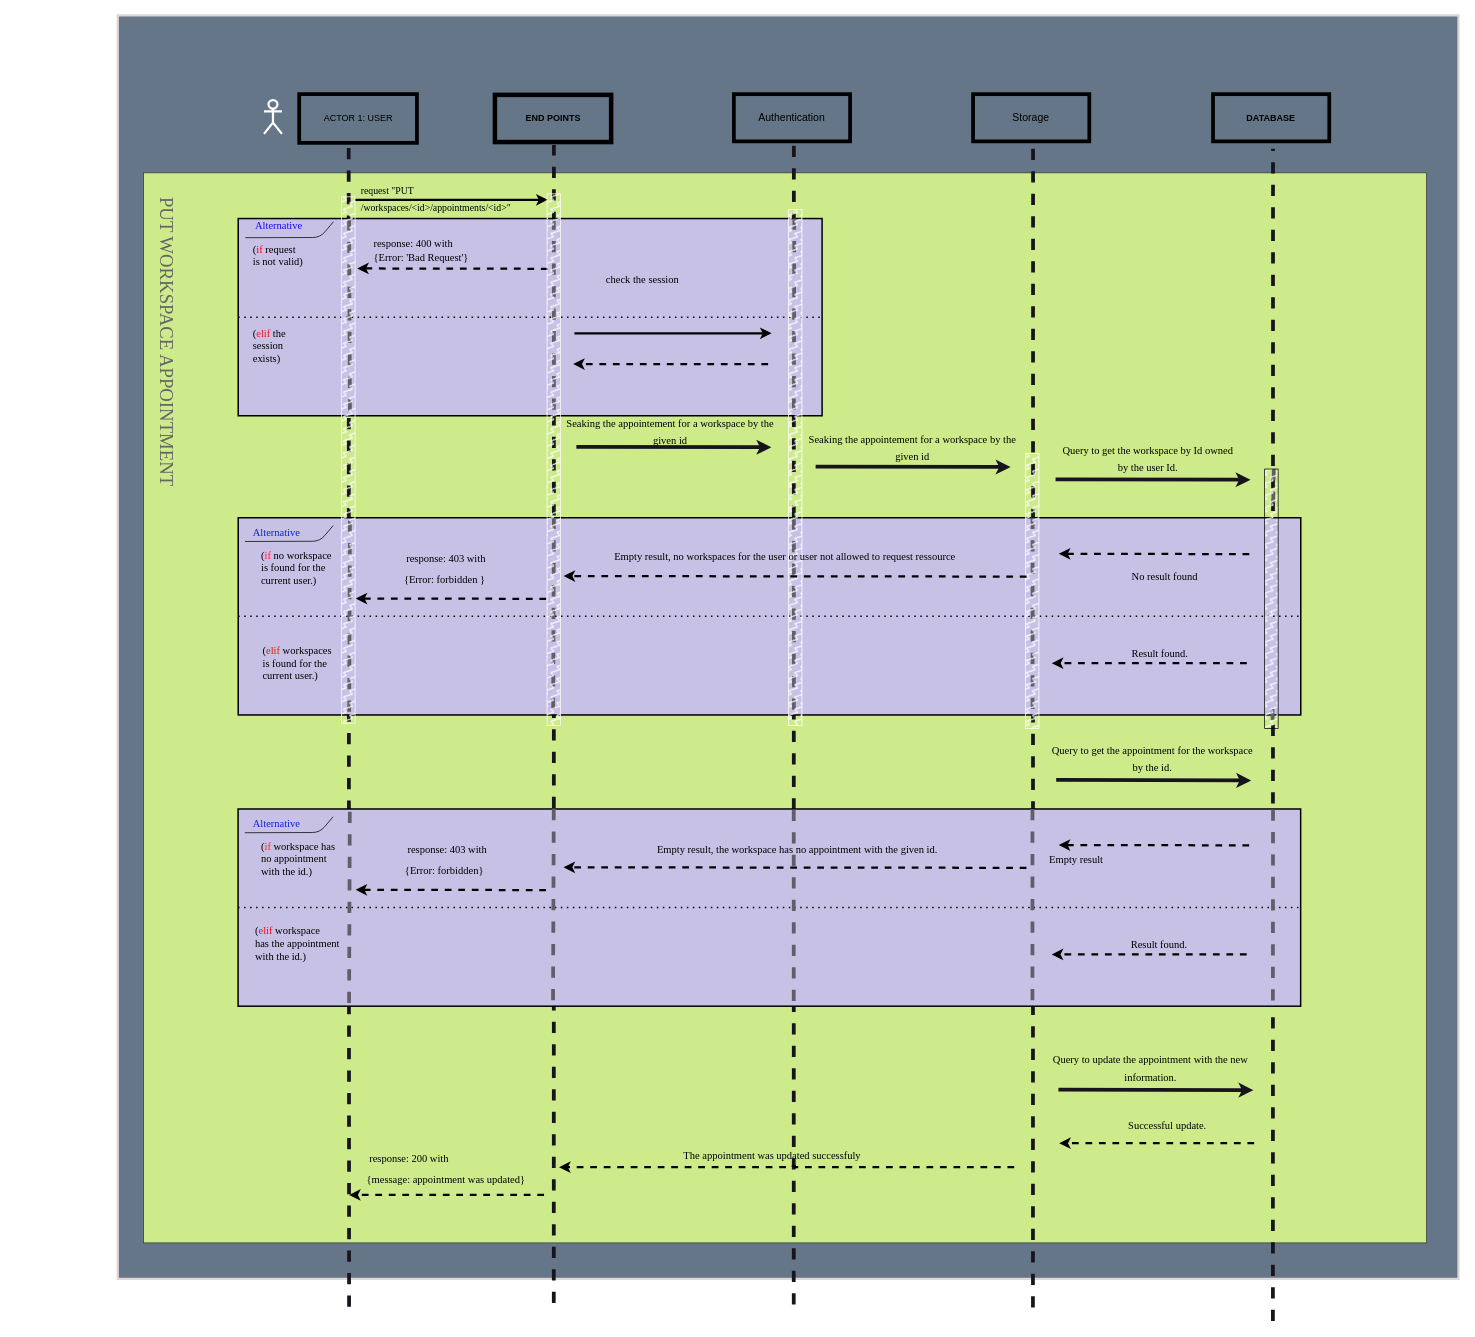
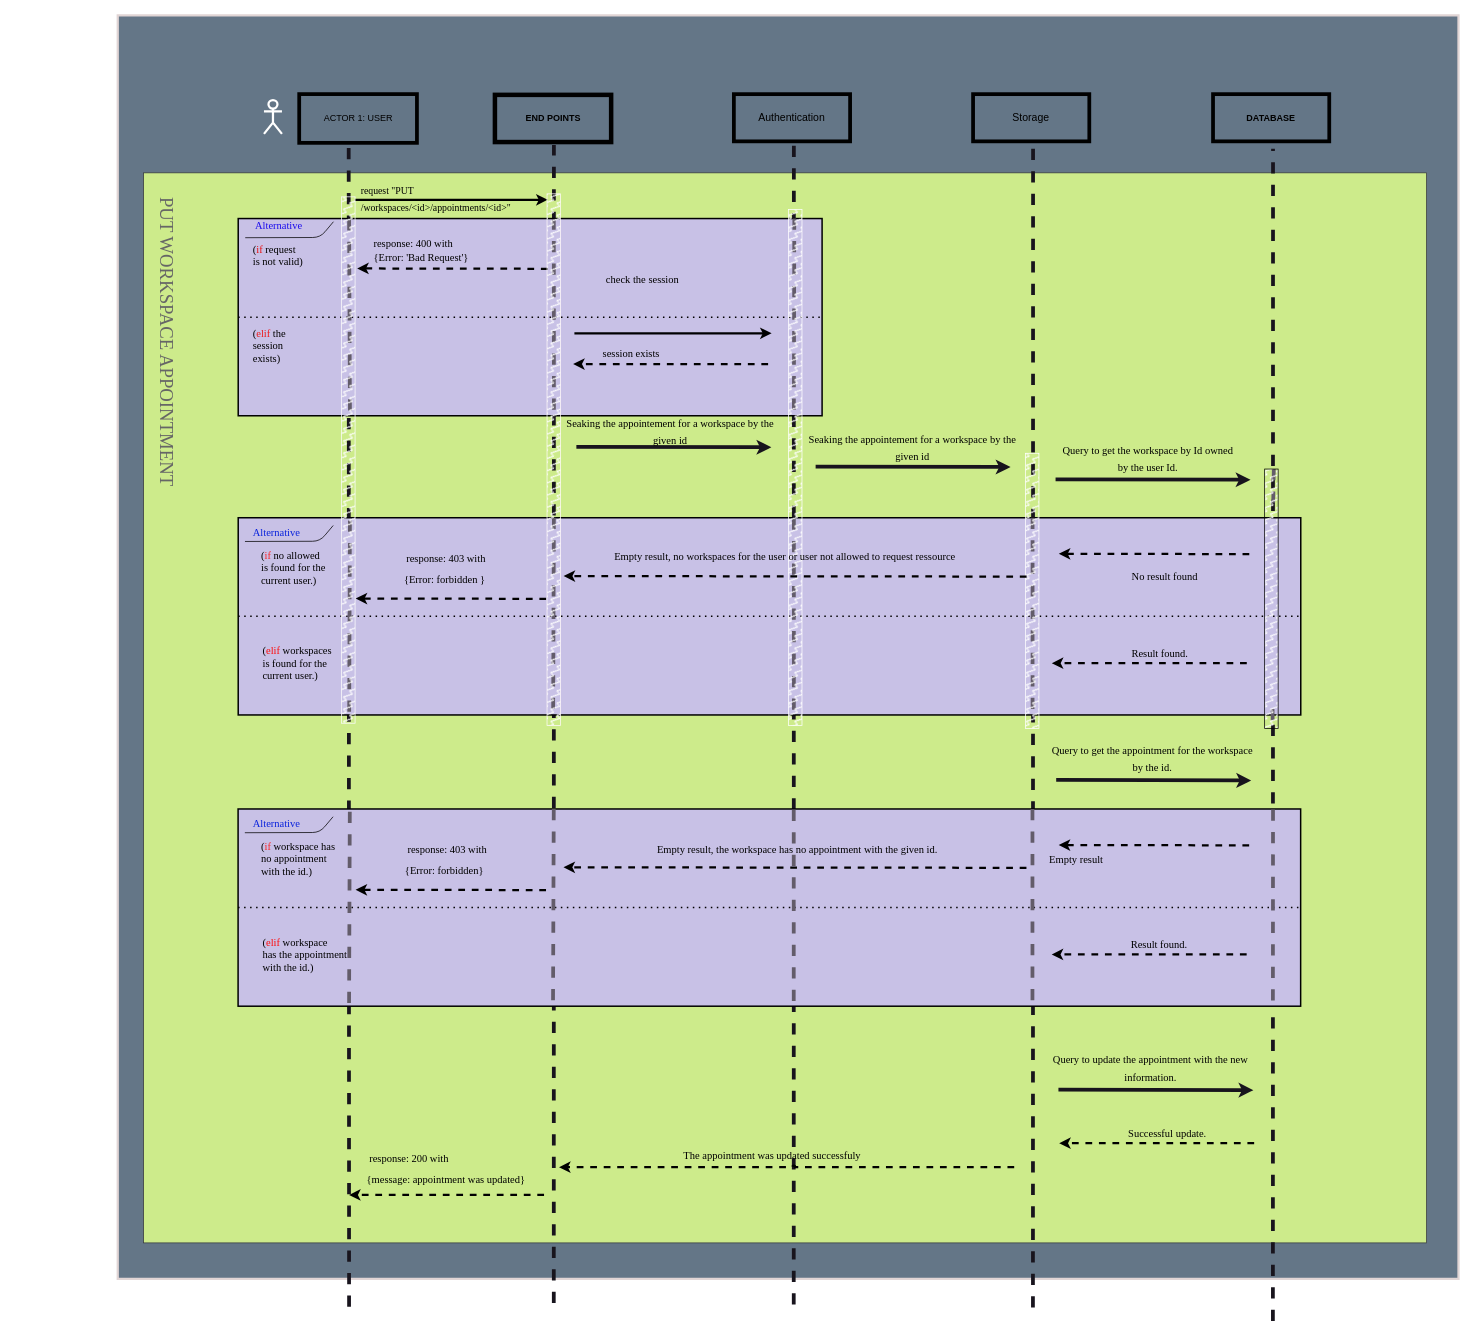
none -> (631, 352)
(306, 569) -> (303, 569)
(303, 944) -> (311, 956)
(1167, 1125) -> (1167, 1132)
